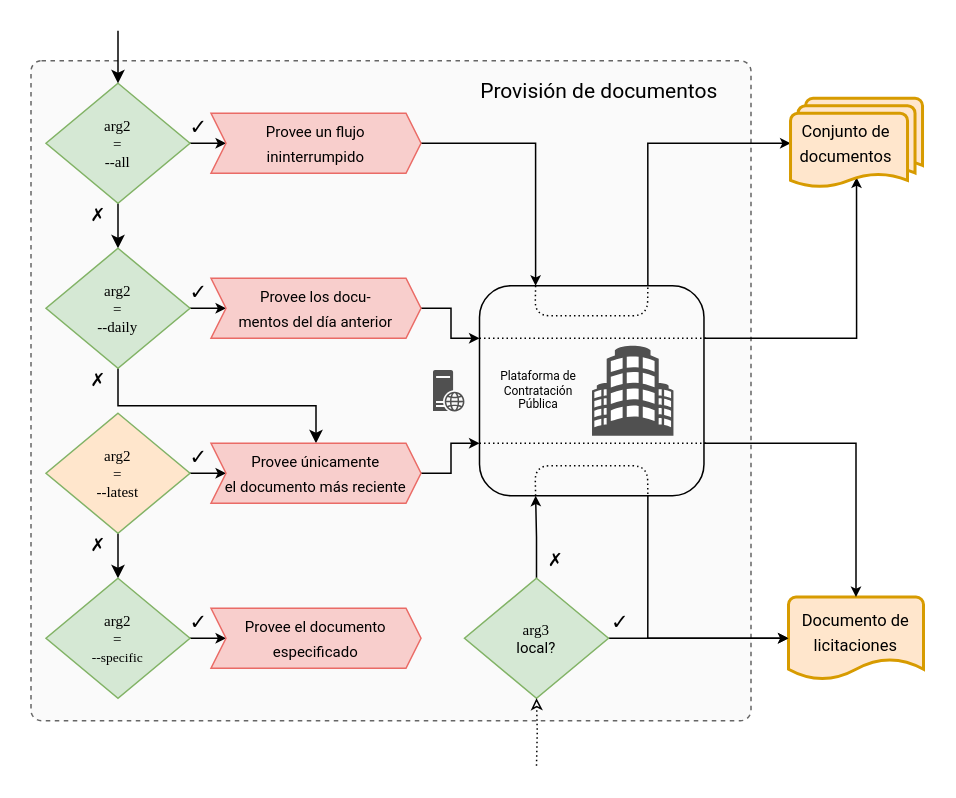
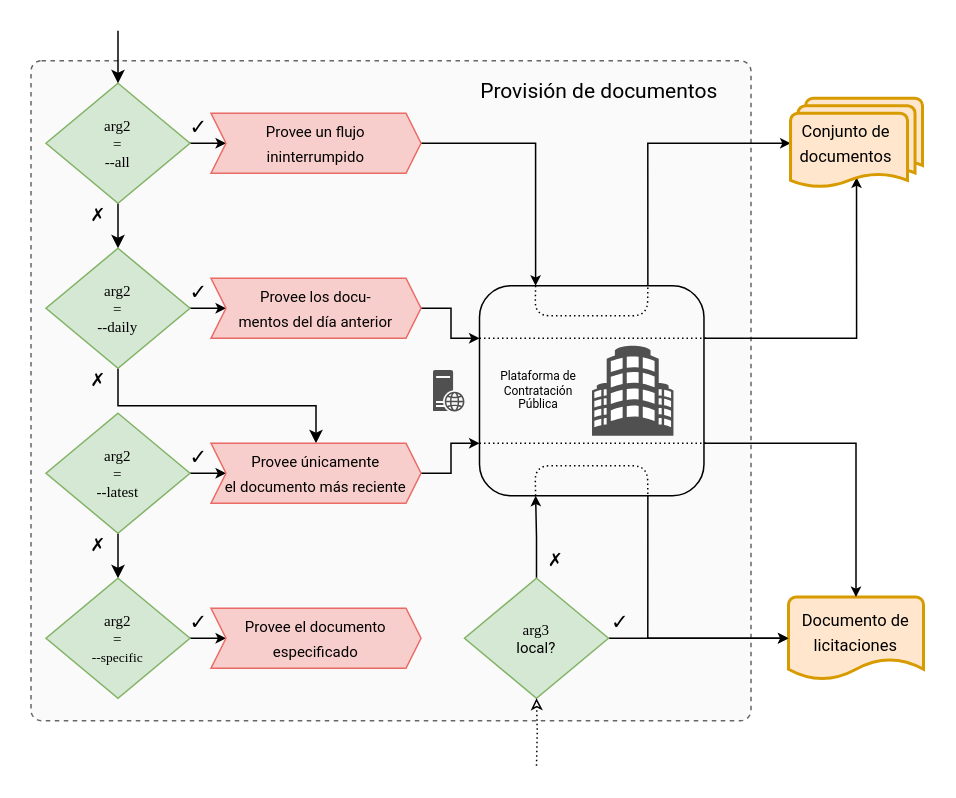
(118, 473) -> (118, 473)
